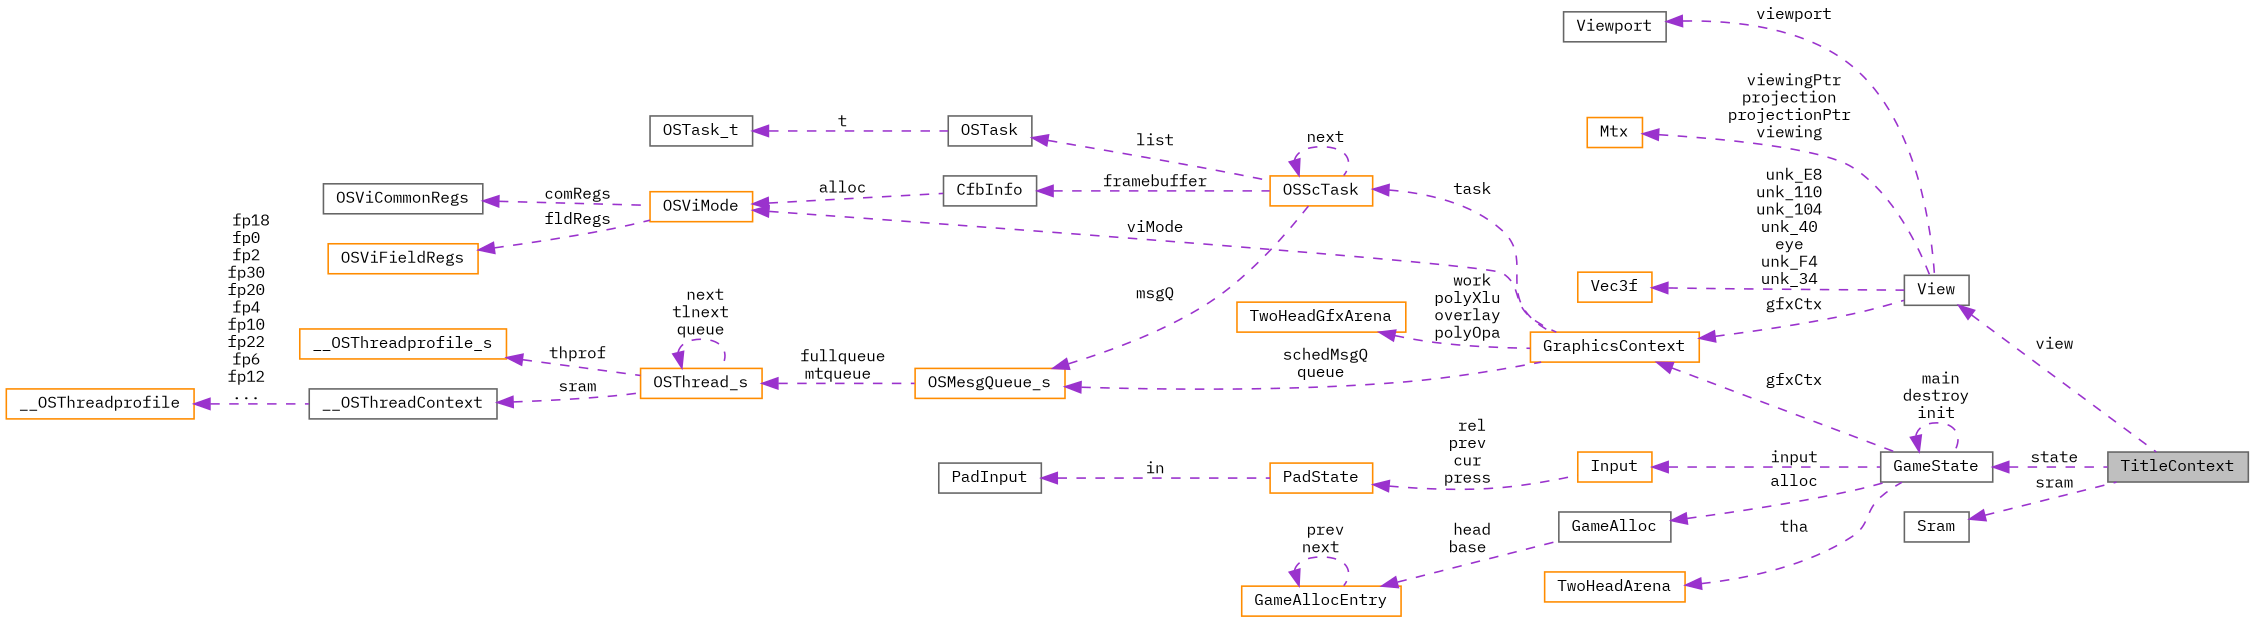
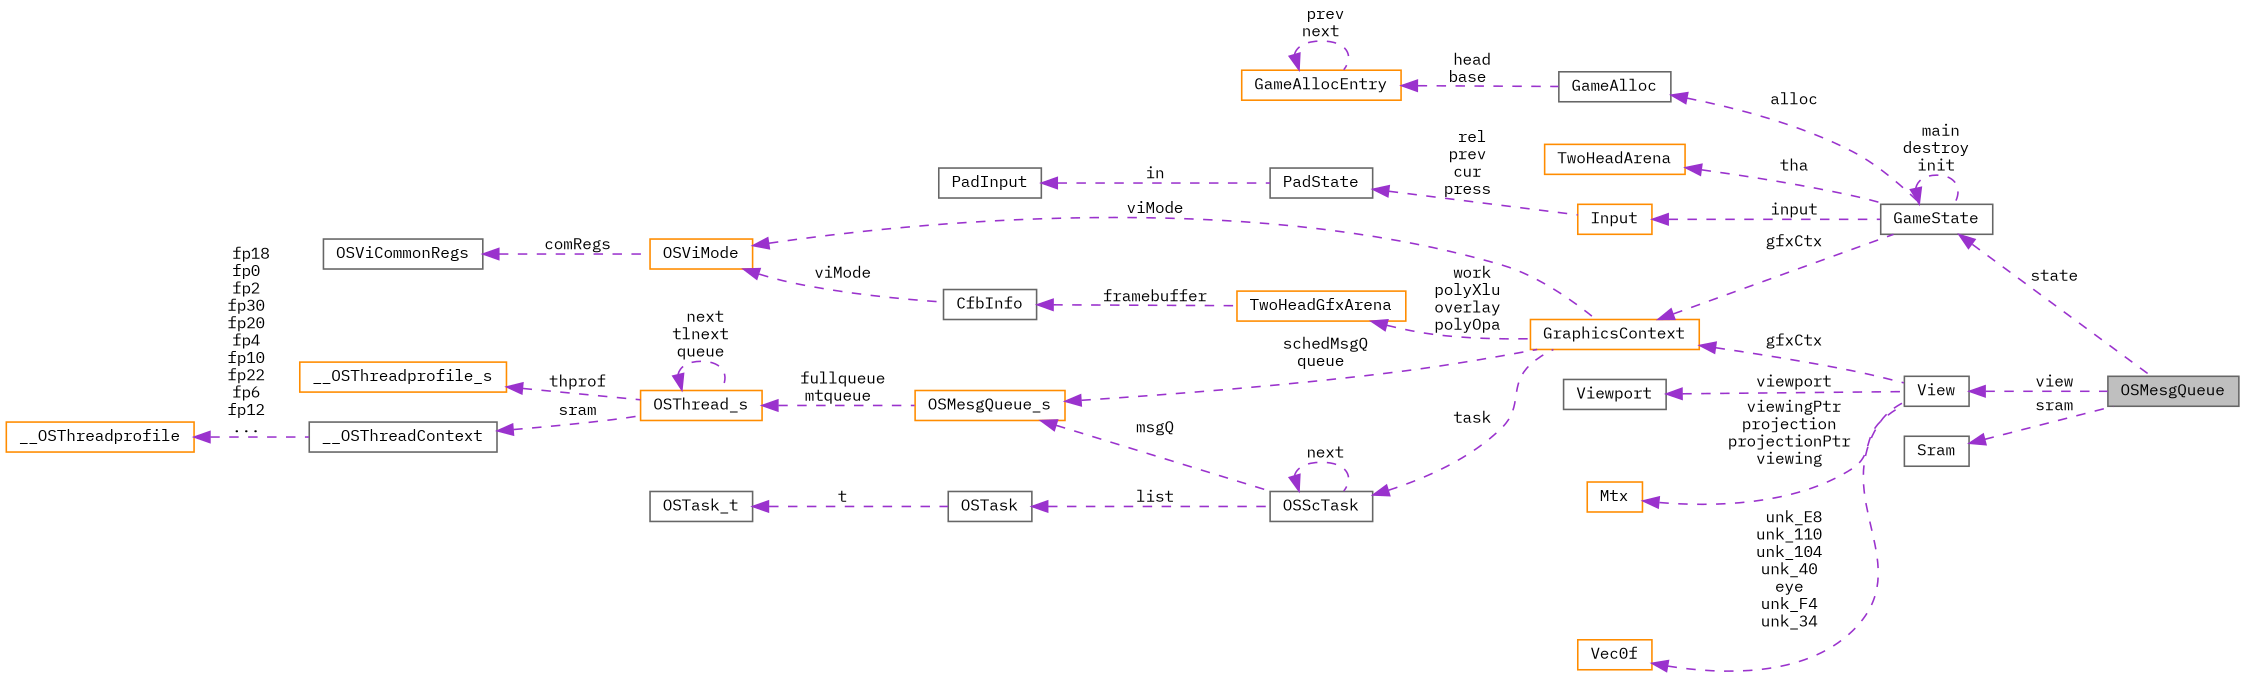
(839, 189) -> (839, 274)
(1161, 191) -> (1145, 305)
(1321, 191) -> (1321, 506)
(403, 259) -> none
(1615, 287) -> (1615, 655)
(2178, 467) -> (2173, 391)
(1321, 478) -> (1321, 183)
